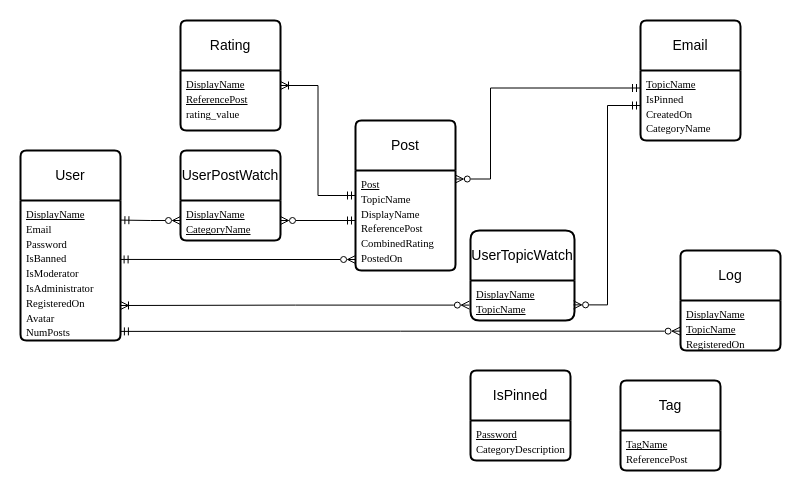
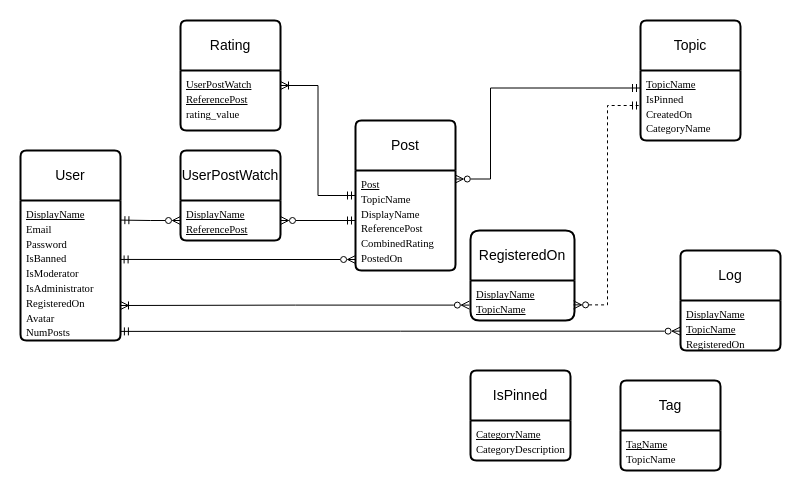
(691, 46) -> (691, 46)
(230, 99) -> (230, 99)
(608, 200) -> (608, 200)
(227, 222) -> (230, 222)
(523, 256) -> (523, 256)
(537, 442) -> (537, 442)
(670, 452) -> (655, 452)
